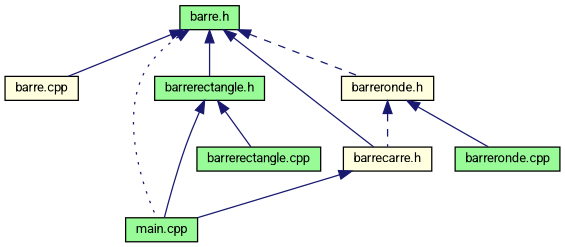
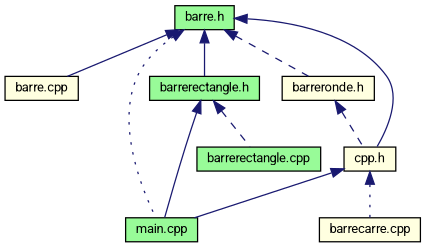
(238, 129) -> (236, 129)
(388, 159) -> (370, 159)
(508, 159) -> none
none -> (370, 230)
